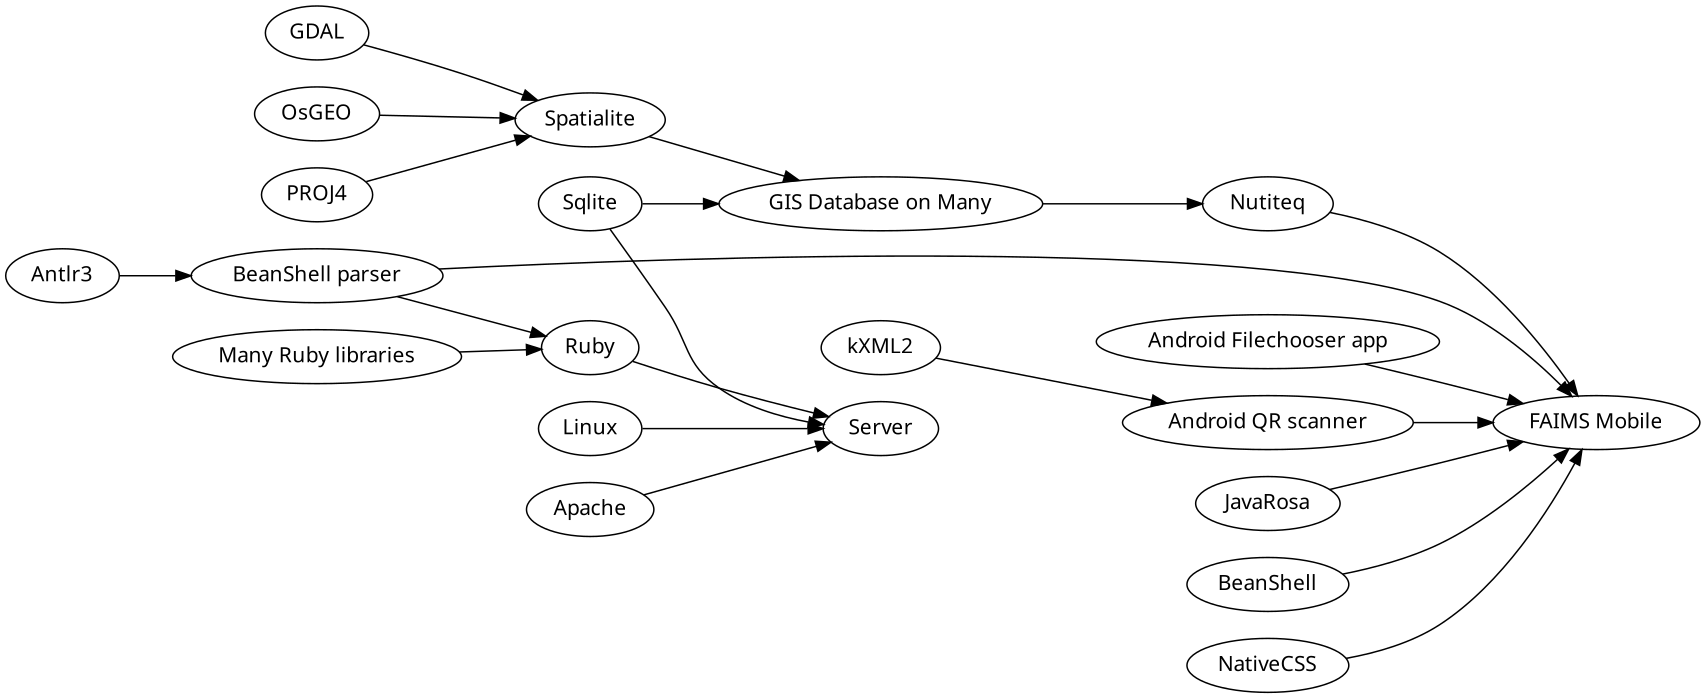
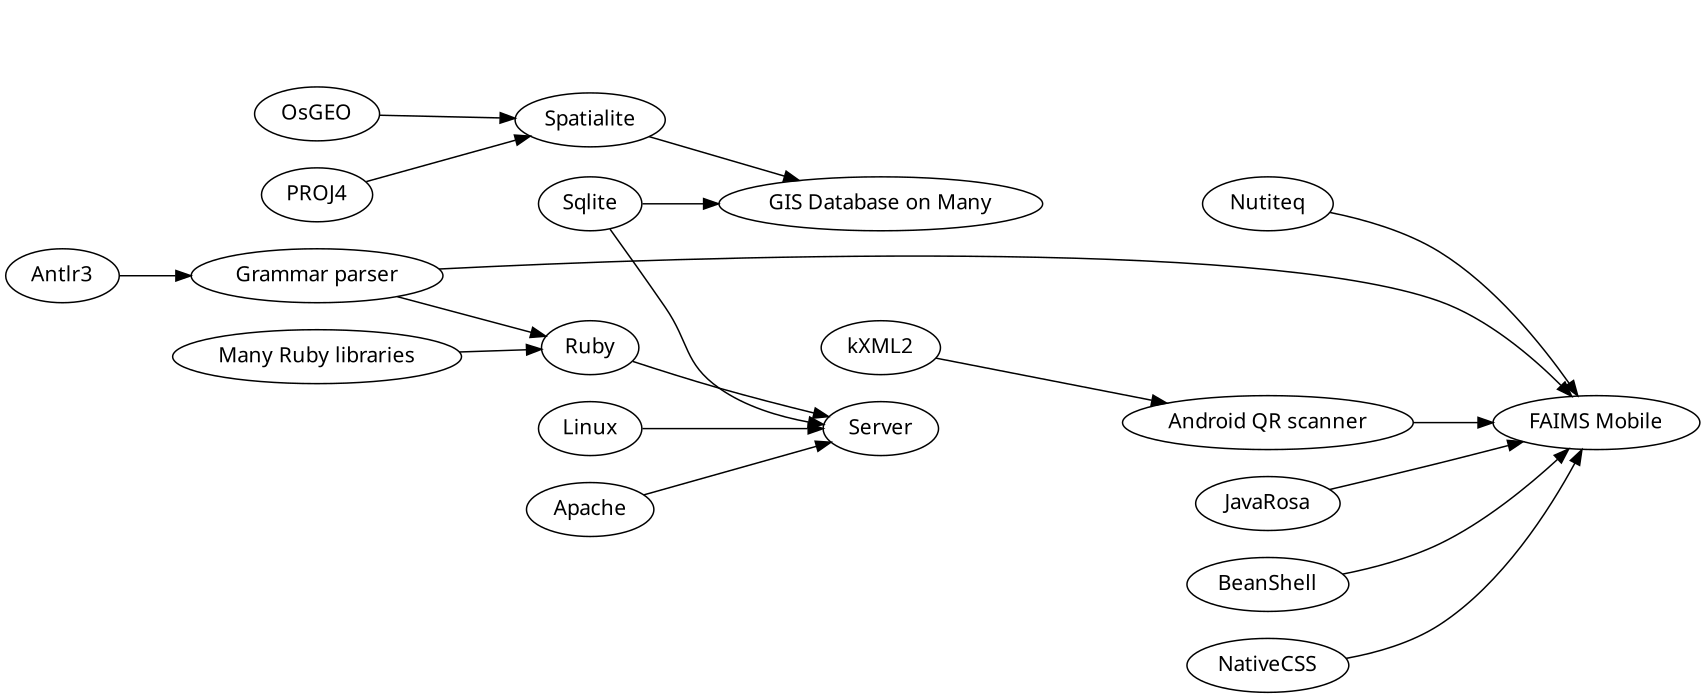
(317, 33) -> none
(1115, 204) -> none
(317, 276) -> (317, 276)
(1268, 342) -> none
